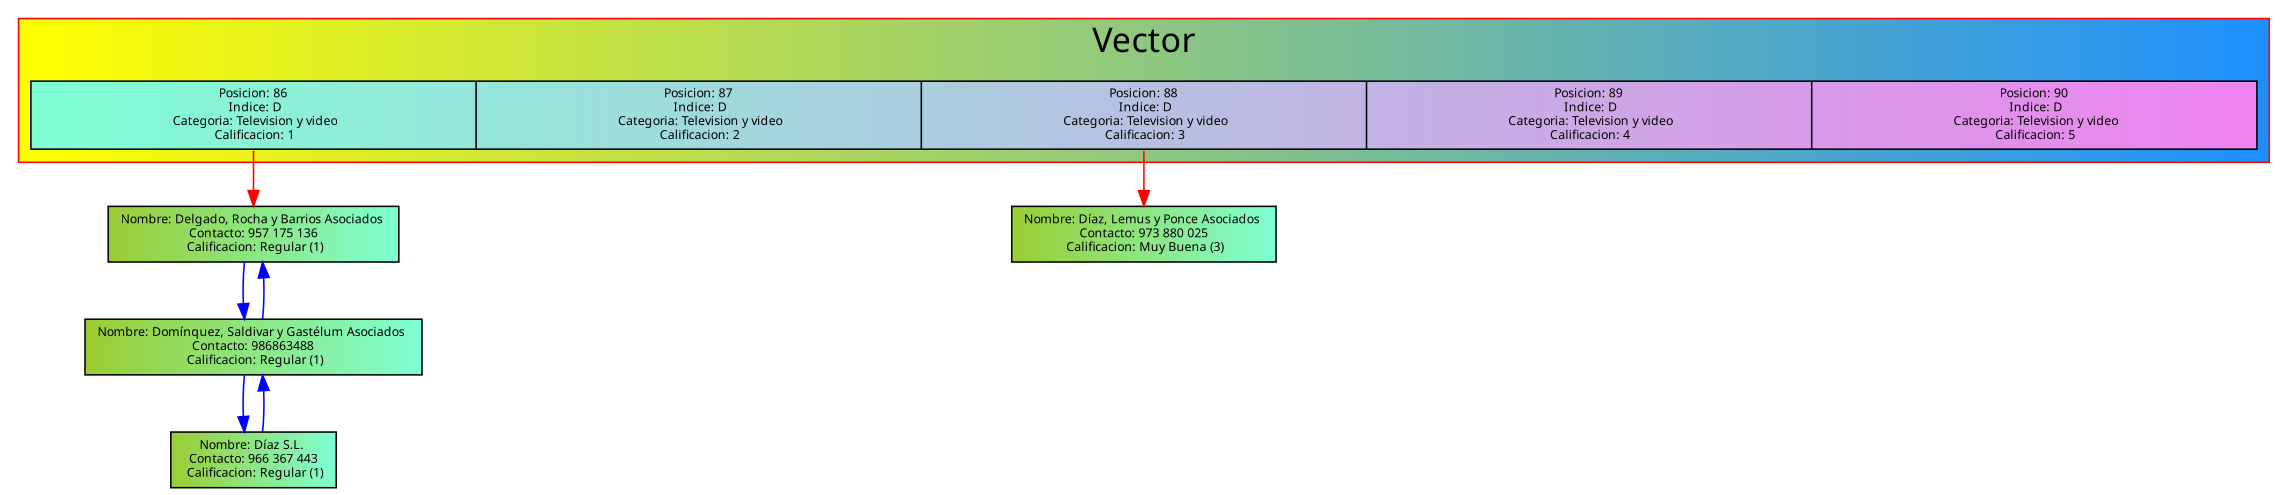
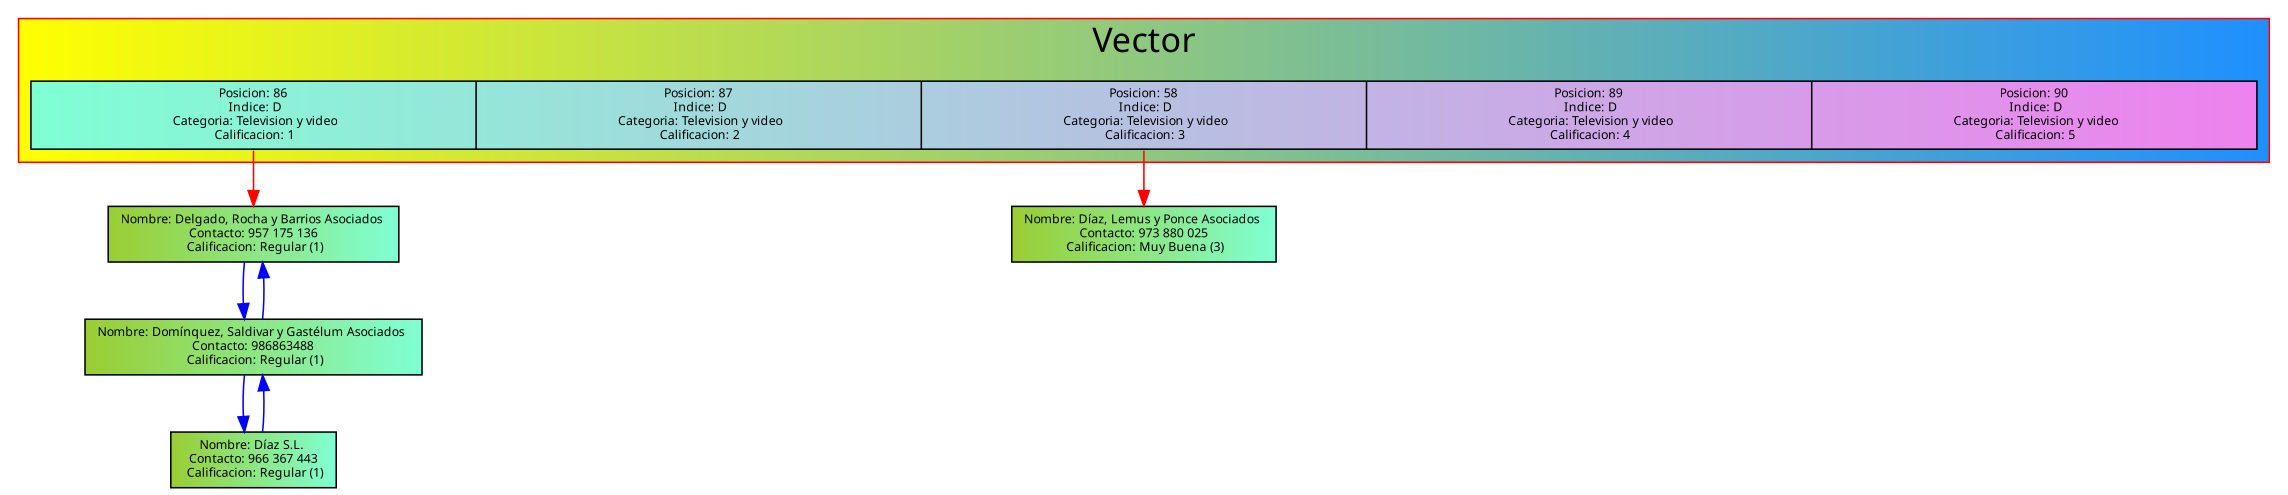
(1144, 94) -> (1144, 94)
